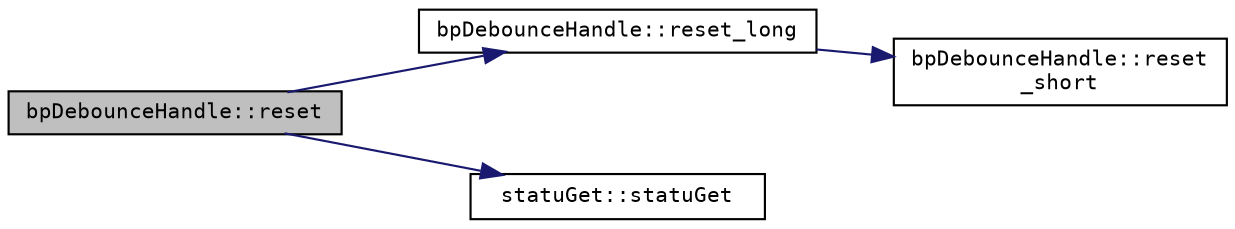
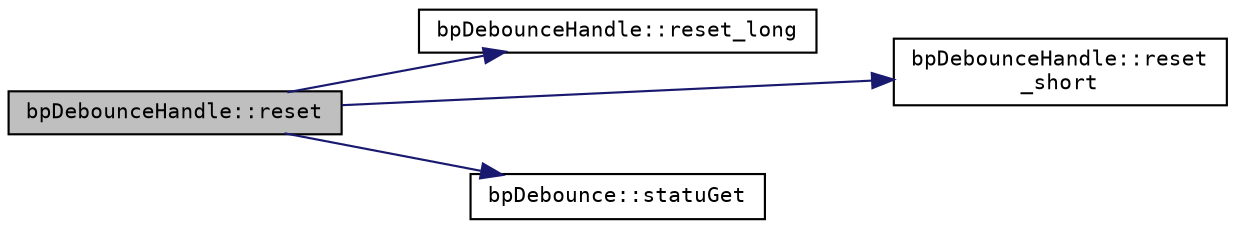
(844, 52) -> (607, 93)
(618, 197) -> (618, 197)
